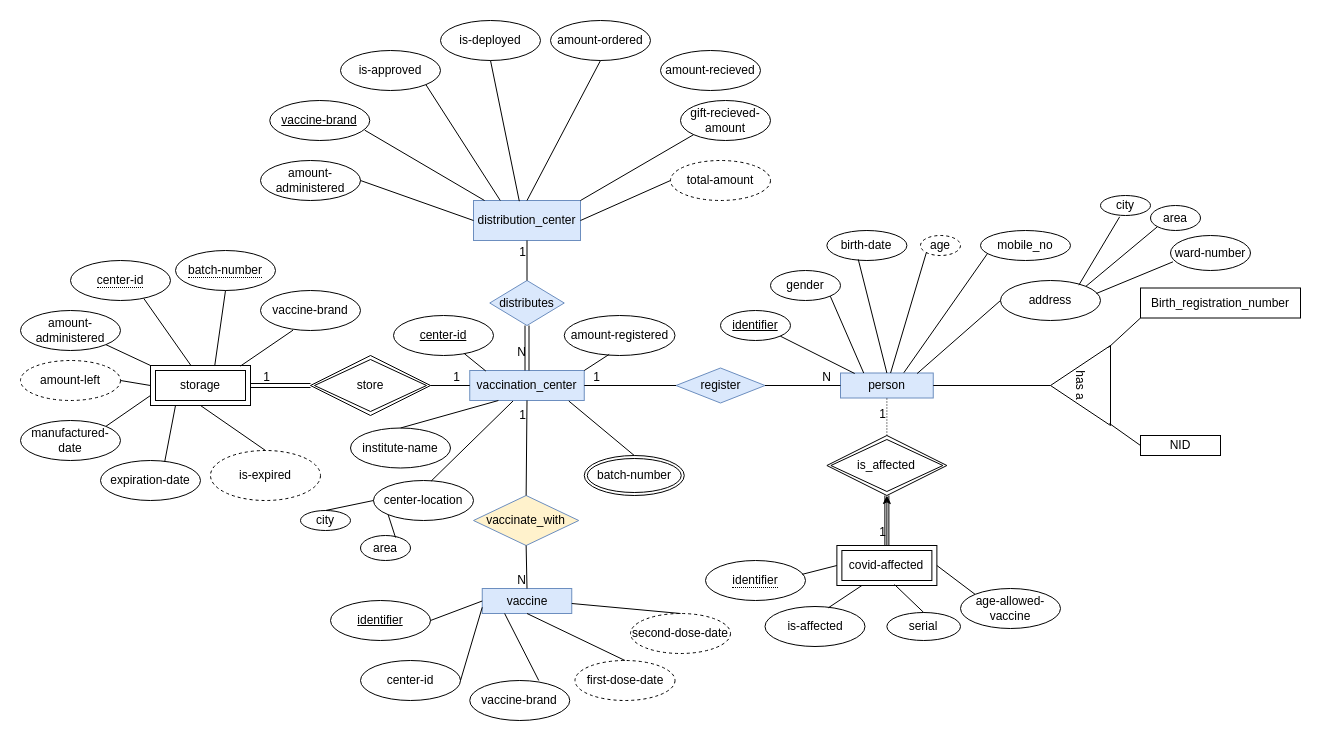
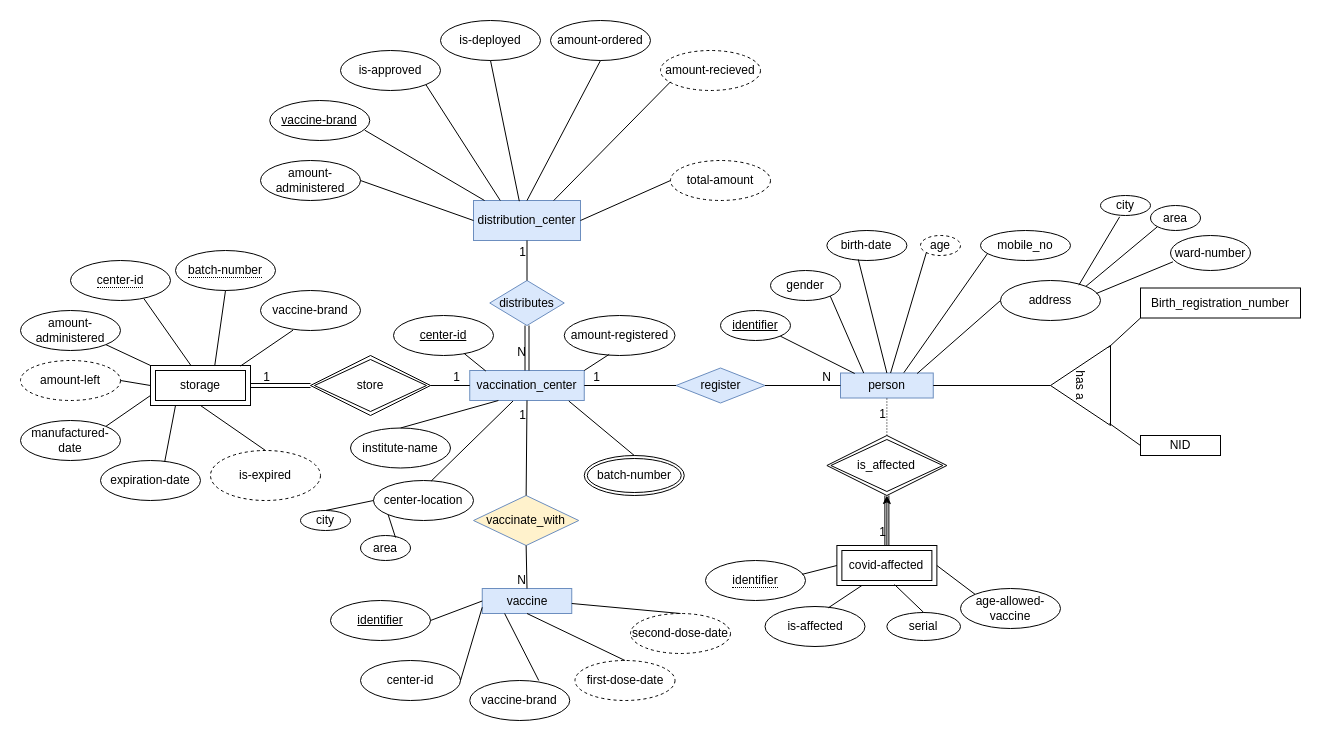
(711, 71) -> (711, 71)
(726, 121) -> none
none -> (612, 141)
(637, 168) -> none
